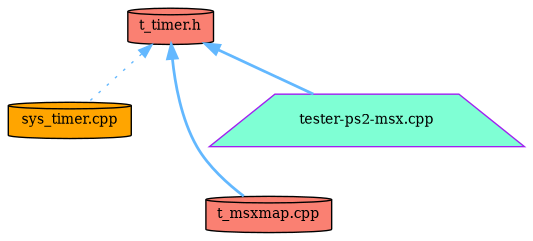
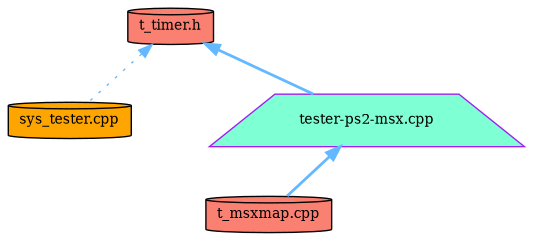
(70, 120) -> (70, 120)
(192, 136) -> (309, 176)
